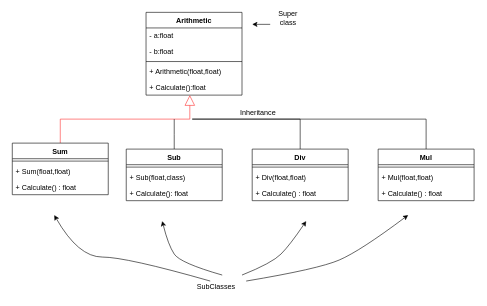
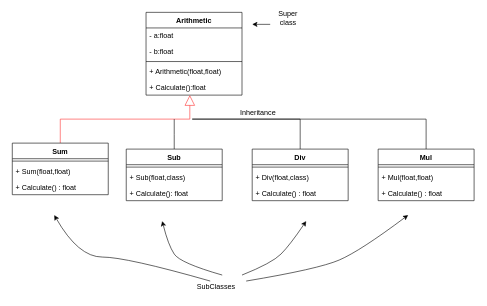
(287, 178) -> (287, 178)
